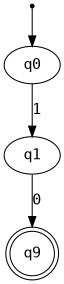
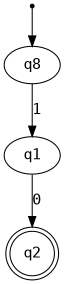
(32, 65) -> (32, 65)
(32, 254) -> (32, 254)
